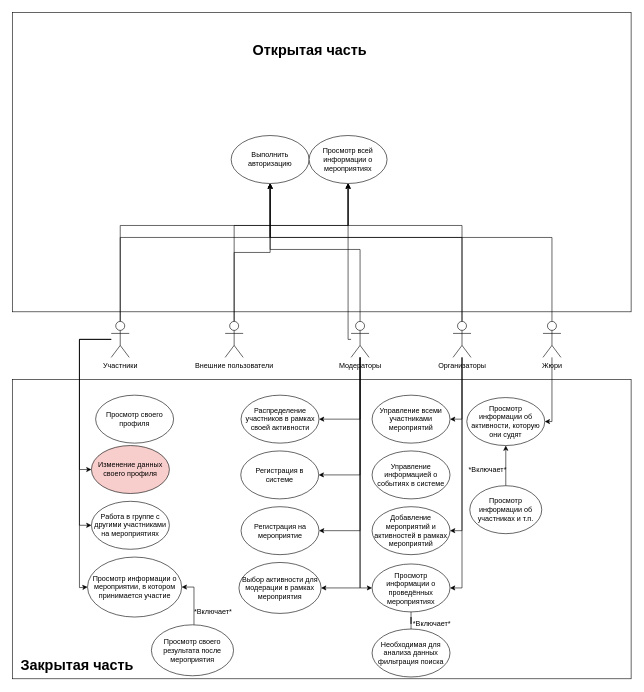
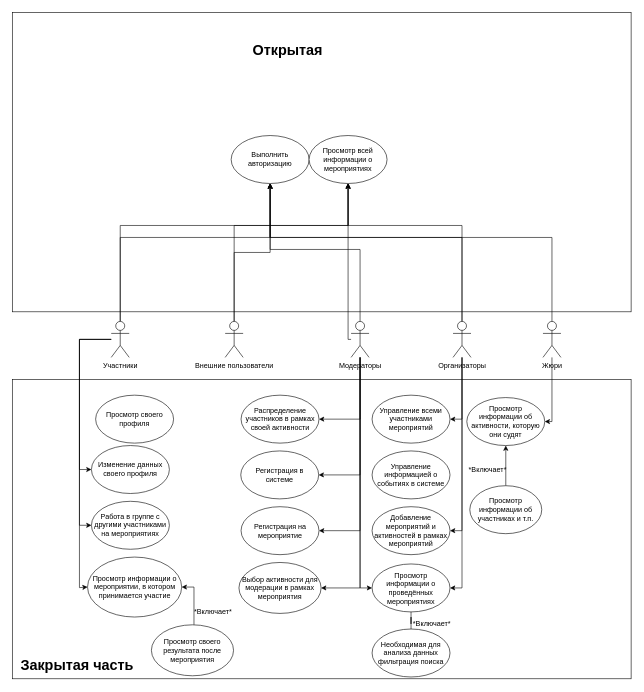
(280, 46) -> (282, 46)
(131, 470) -> (131, 470)
